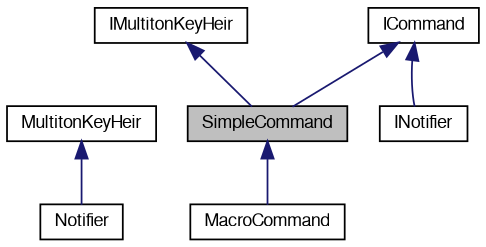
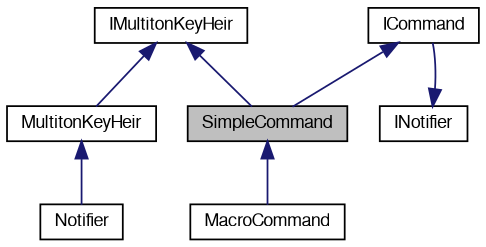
none -> (120, 81)
(412, 84) -> (435, 66)
